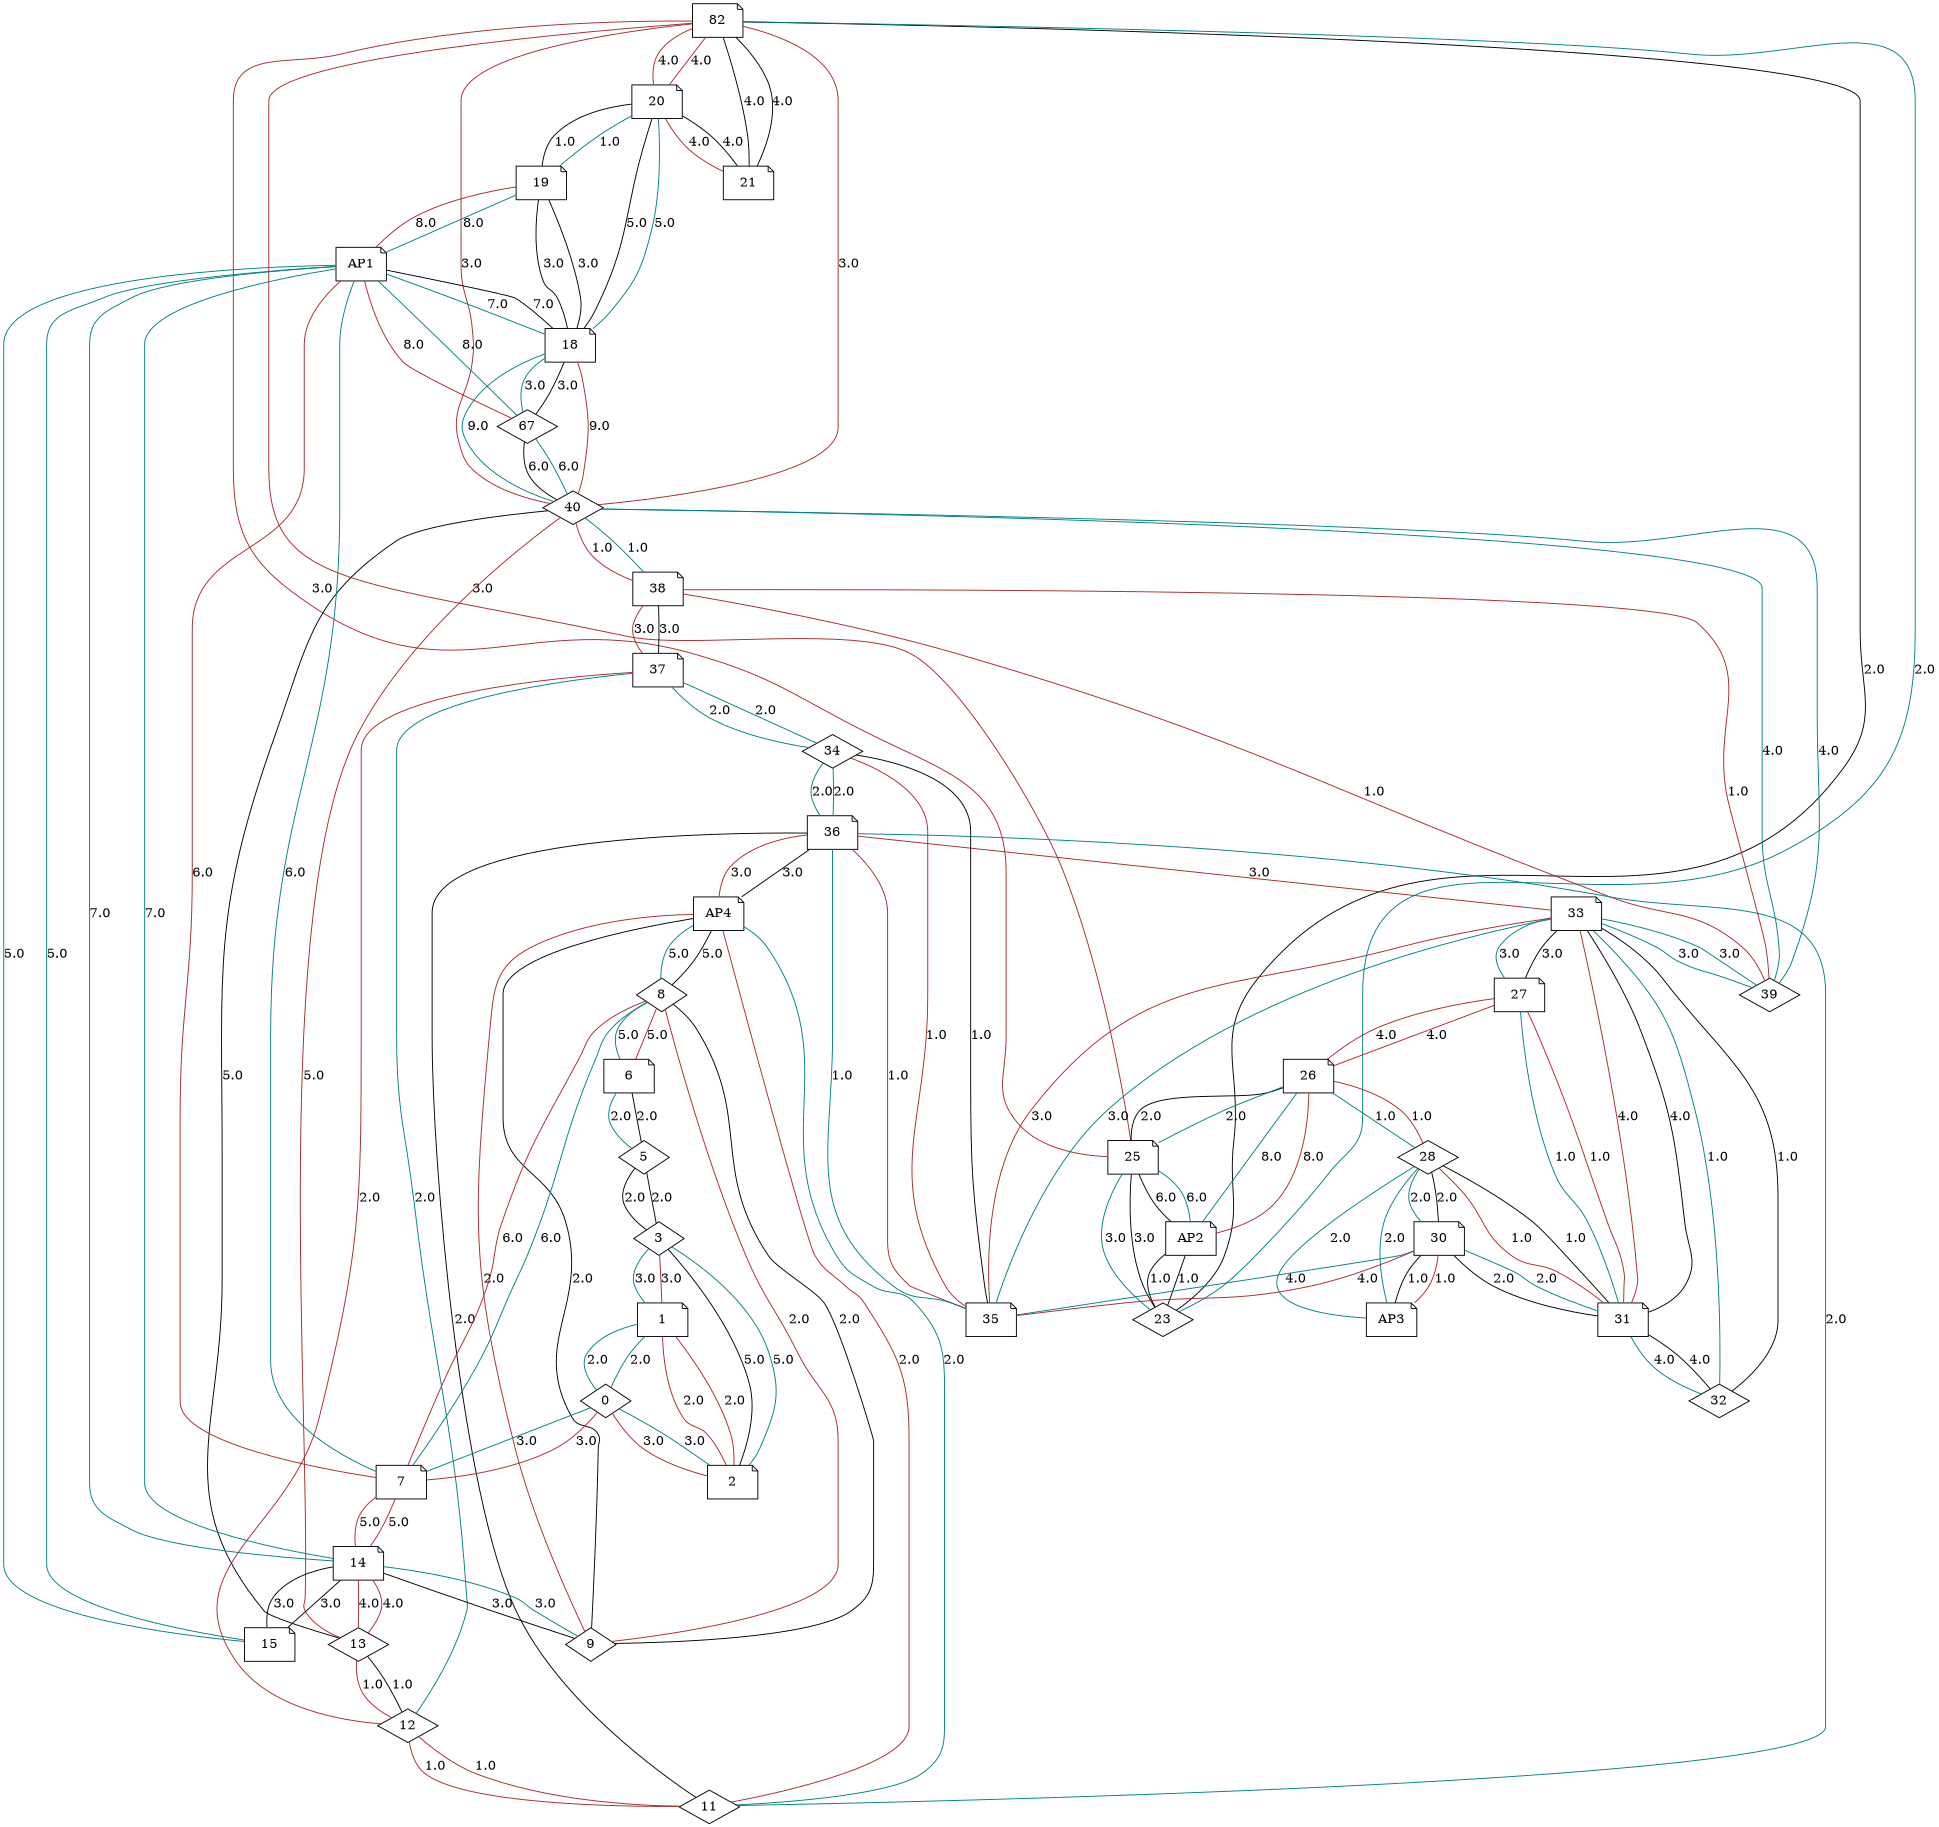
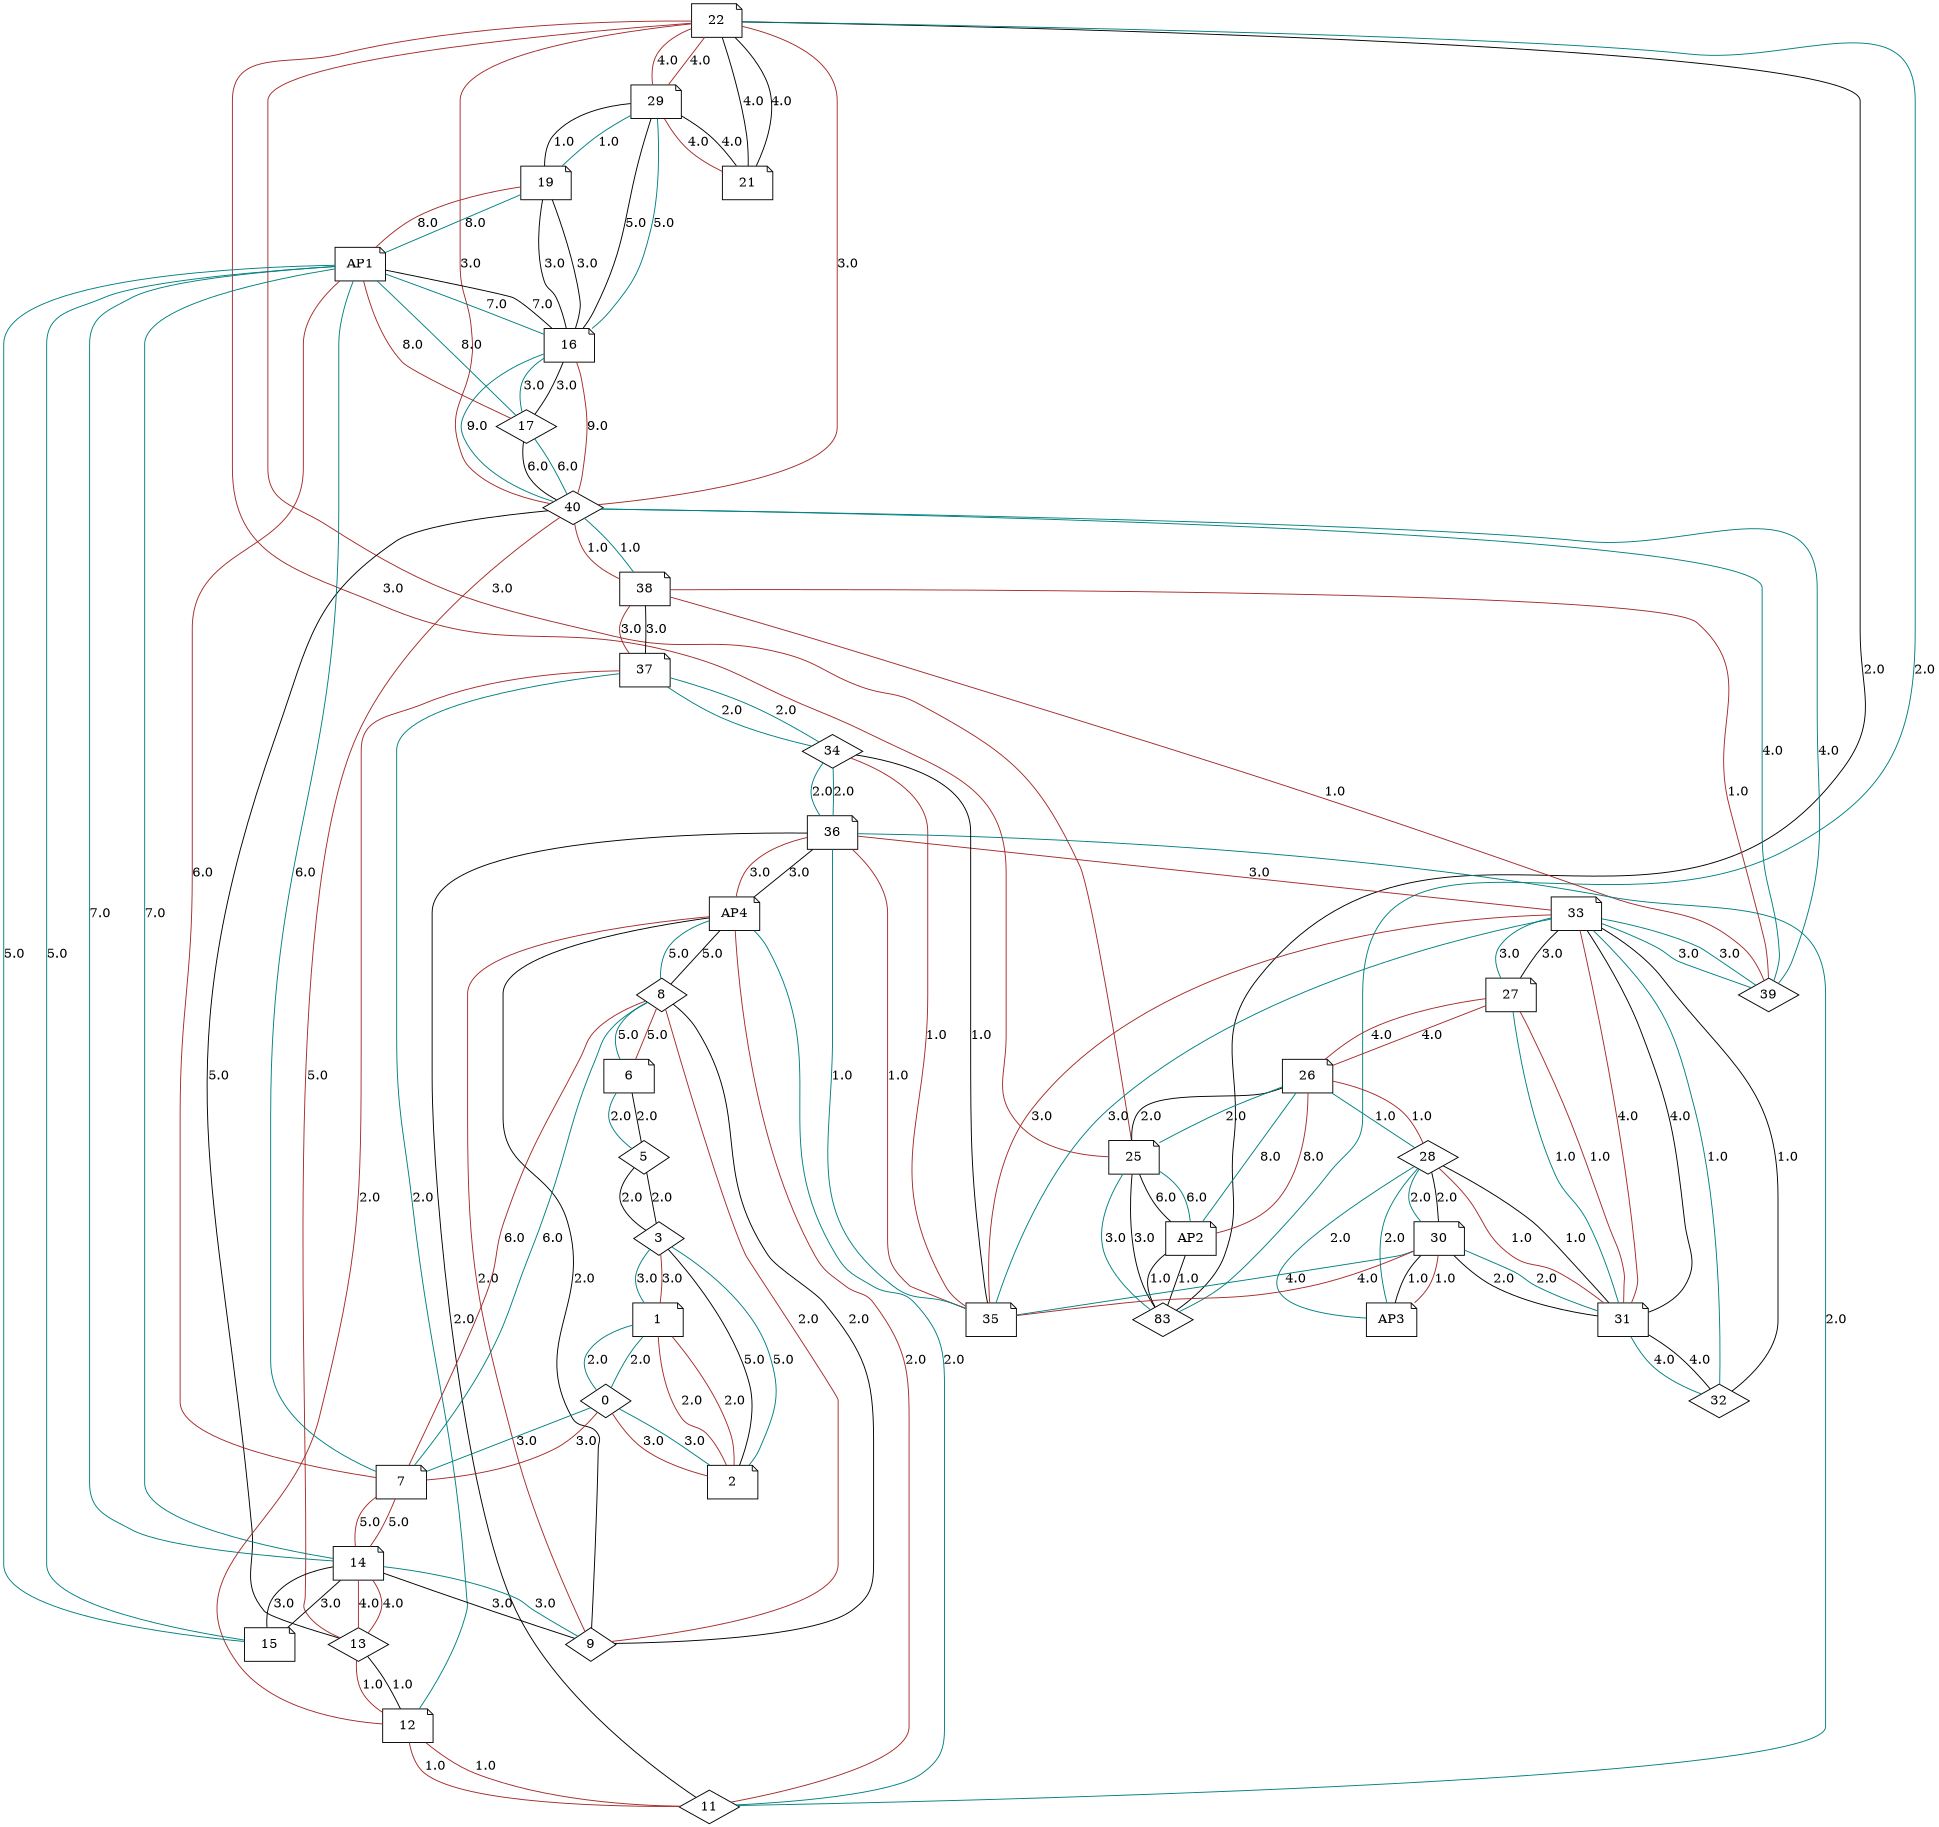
(718, 21) -> (717, 21)
(657, 102) -> (656, 102)
(570, 345) -> (569, 345)
(527, 427) -> (526, 427)
(1163, 1320) -> (1163, 1320)
(408, 1726) -> (408, 1726)
